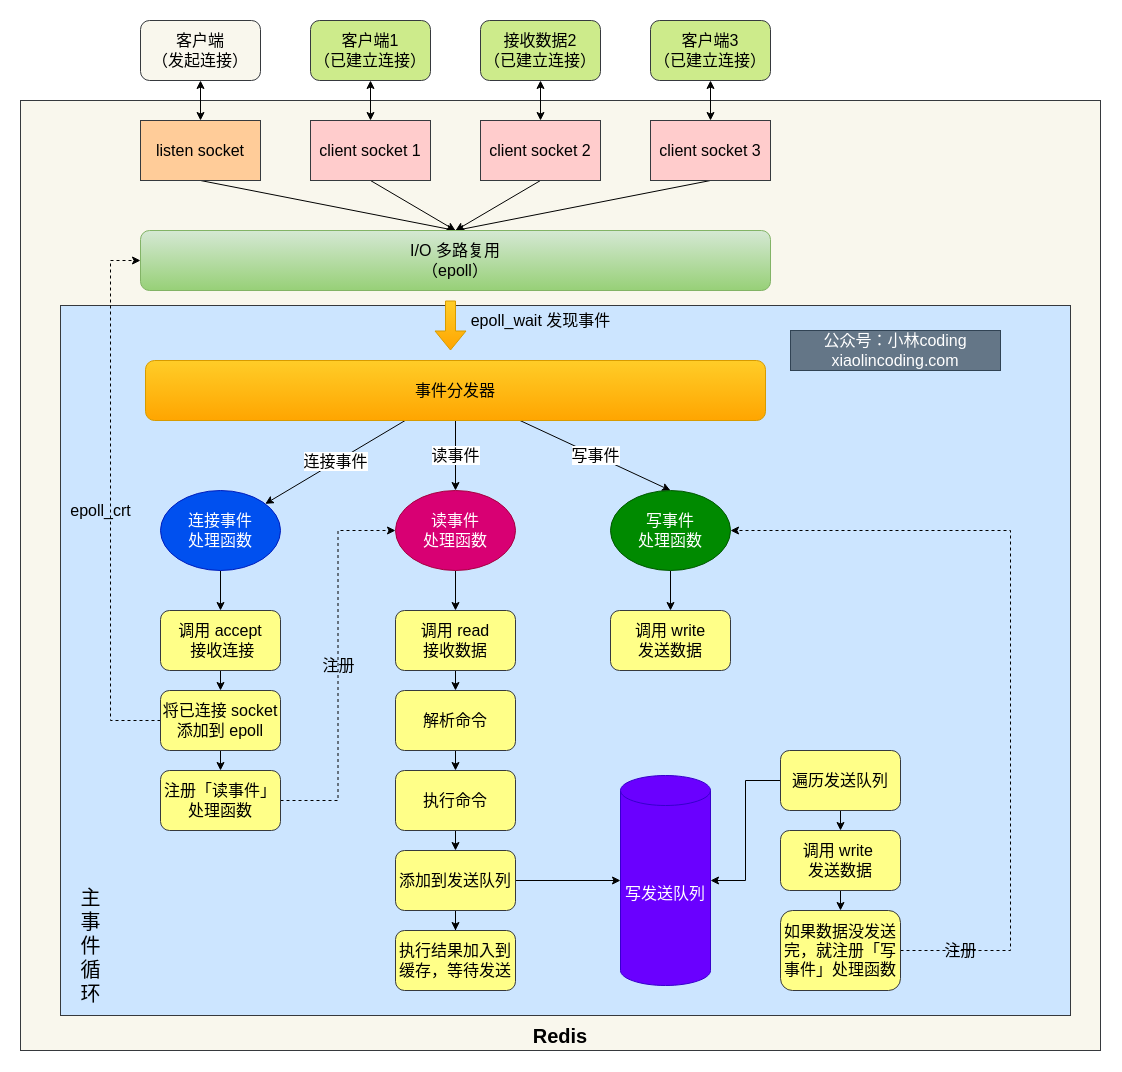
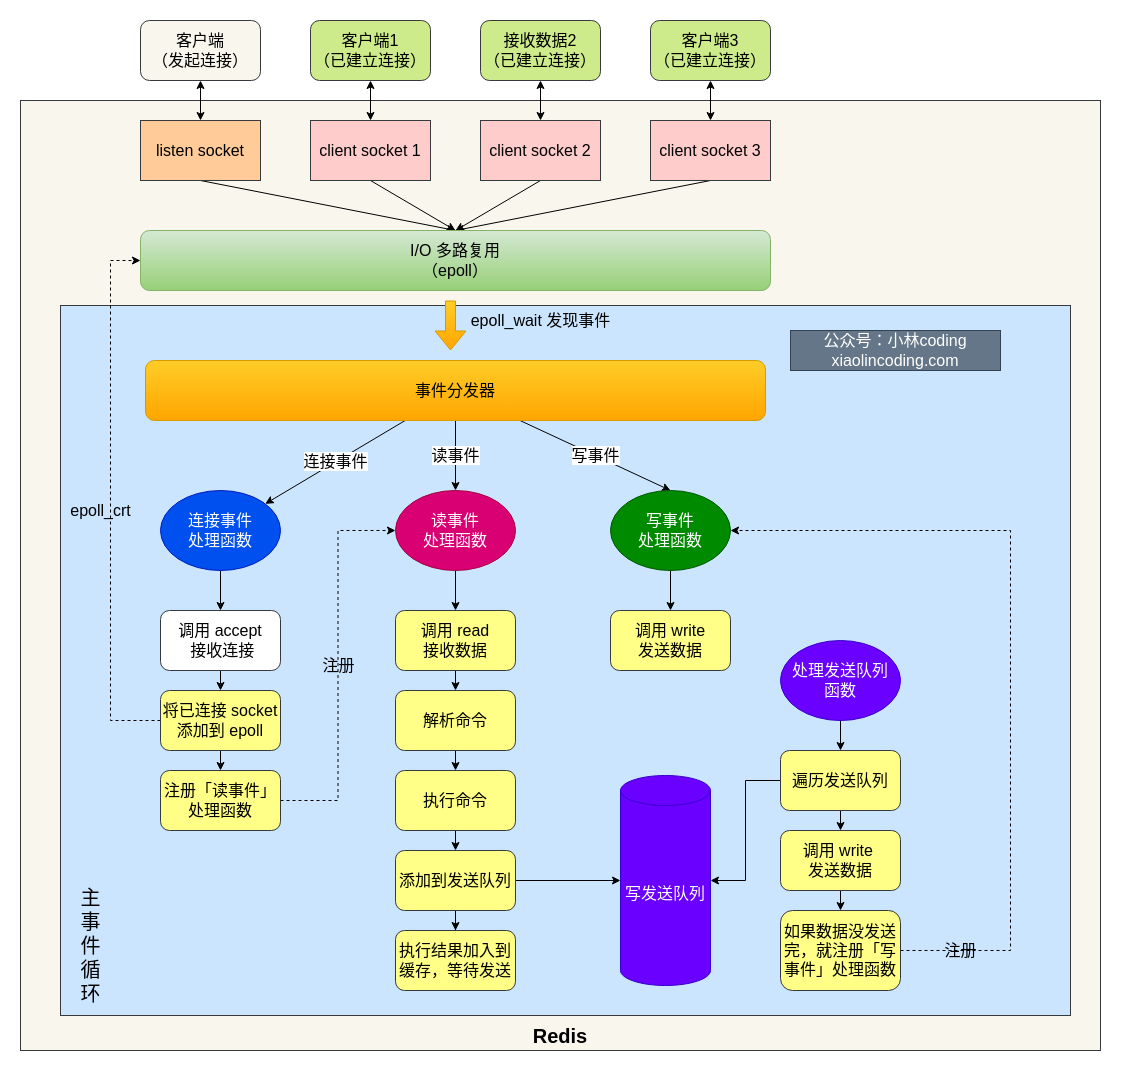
(221, 641) -> (221, 641)
none -> (841, 681)
none -> (841, 740)
